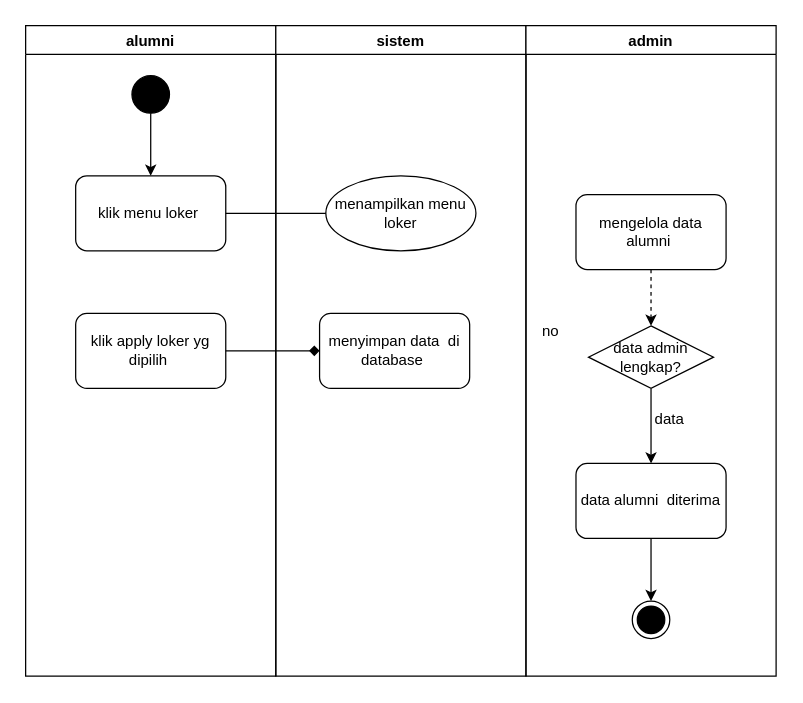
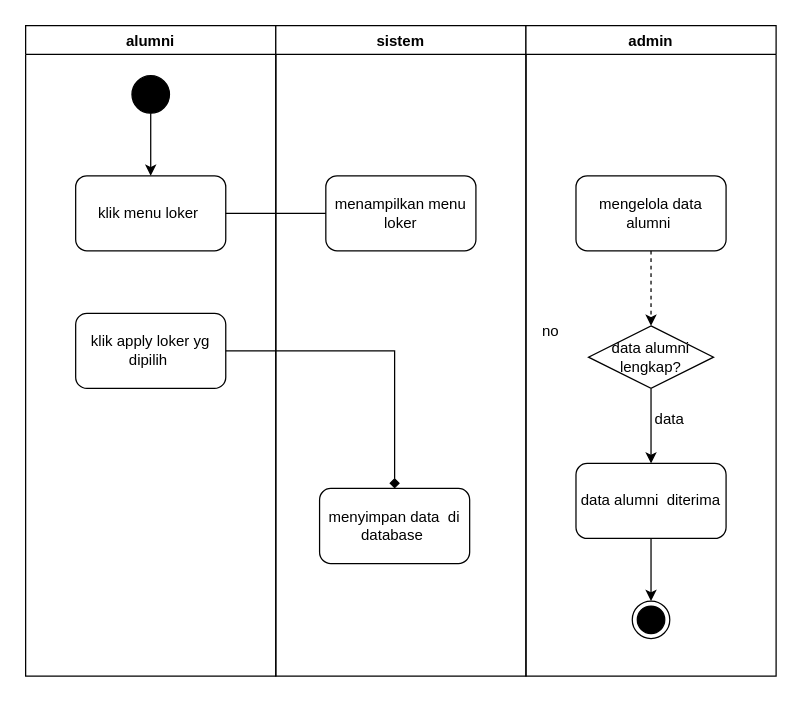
(401, 213) -> (401, 213)
(651, 232) -> (651, 213)
(394, 351) -> (394, 526)
(651, 357) -> (651, 357)
